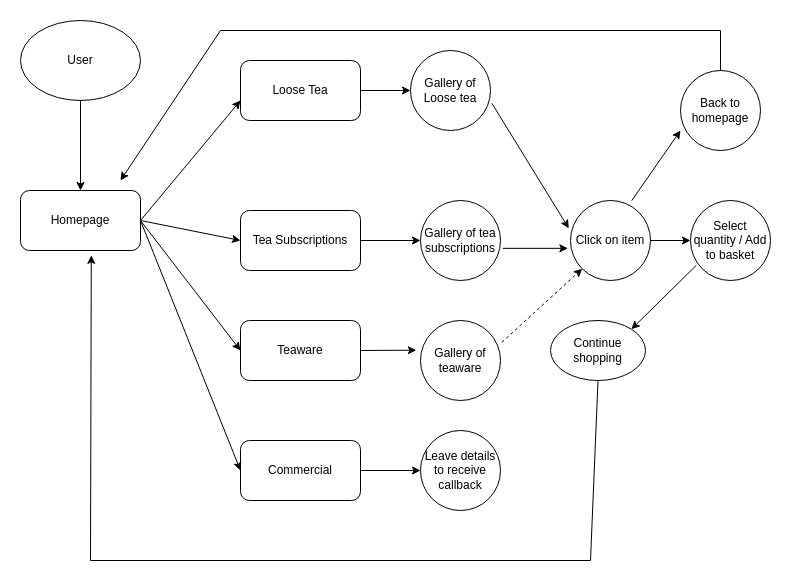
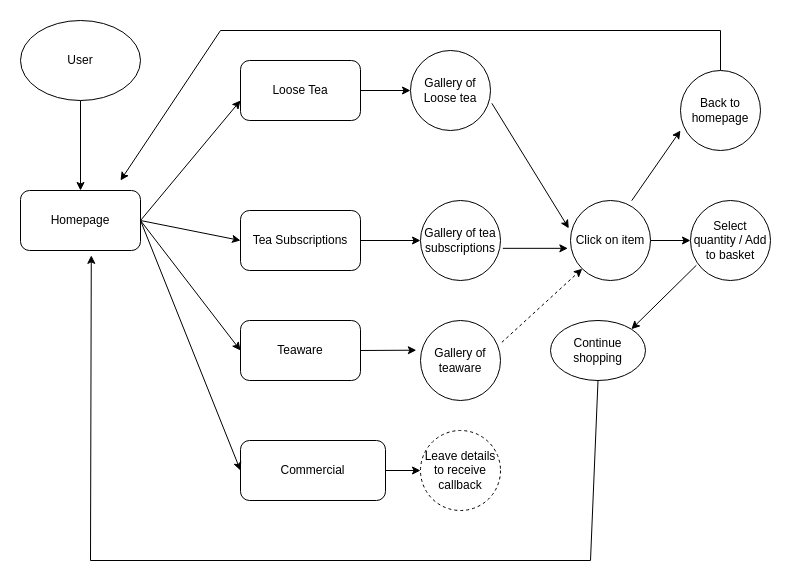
(301, 471) -> (313, 471)
(461, 471) -> (461, 471)
